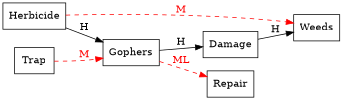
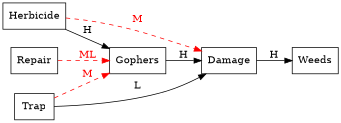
(176, 15) -> (131, 29)
(180, 68) -> (80, 61)
none -> (128, 100)
